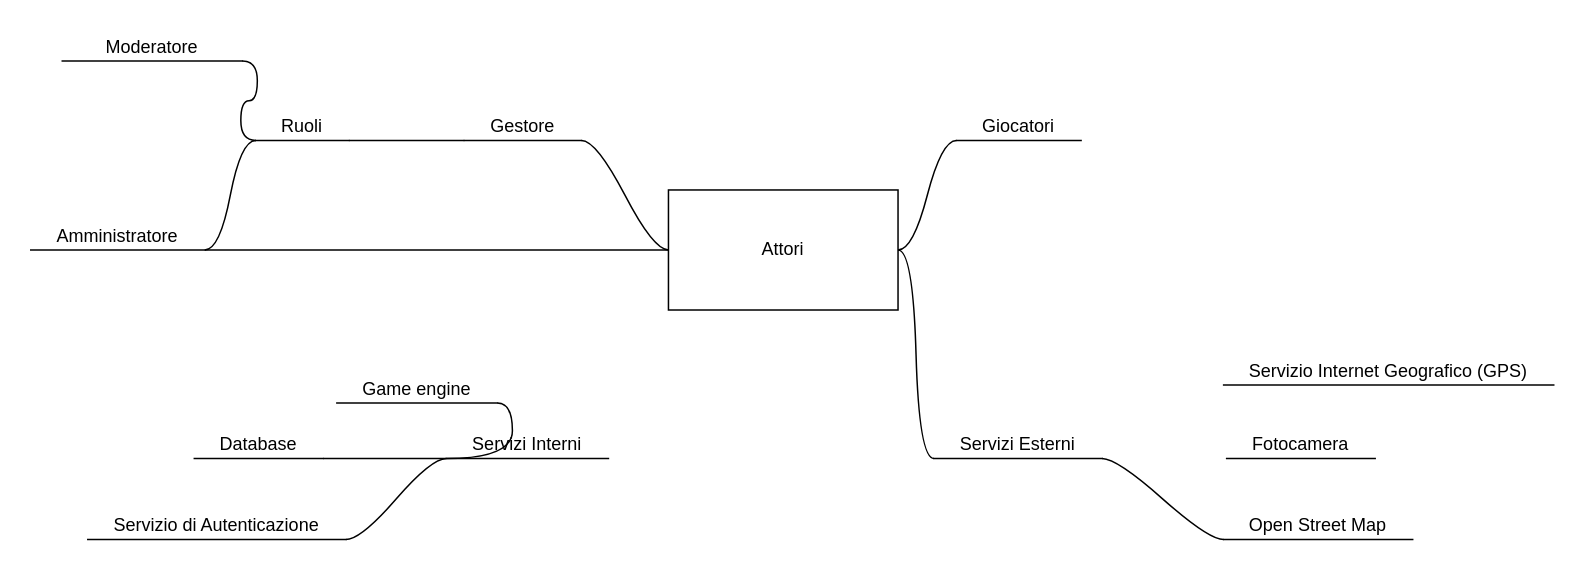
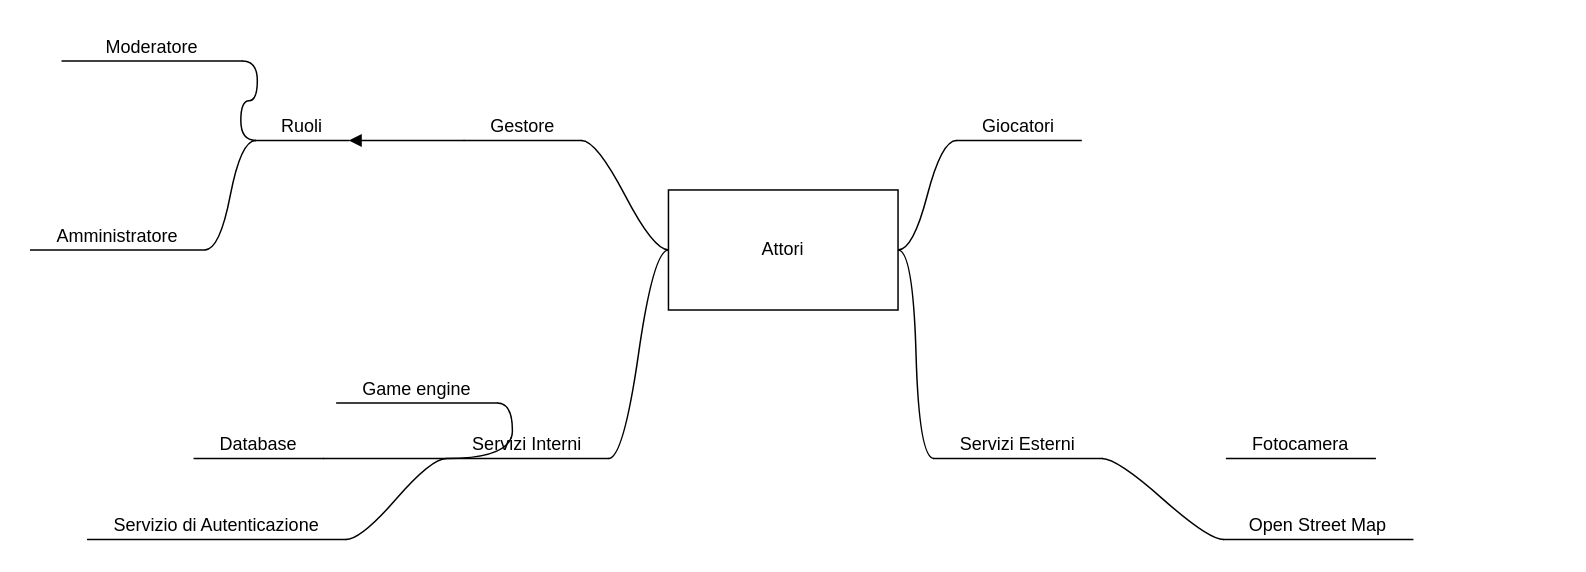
(357, 140) -> (362, 140)
(437, 250) -> (638, 354)
(1388, 365) -> none
